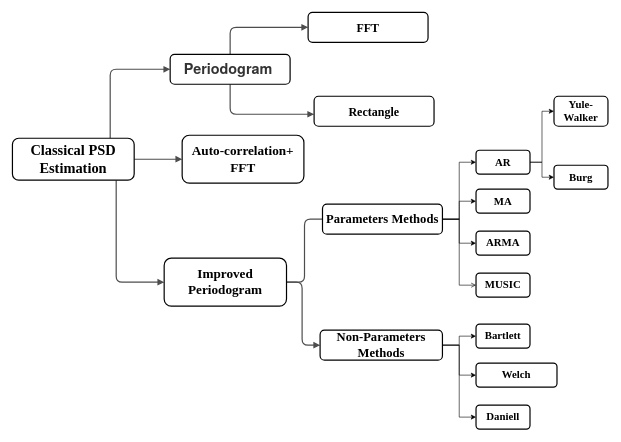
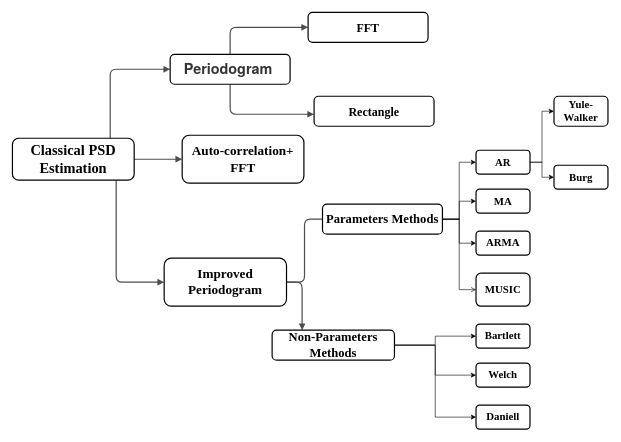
(503, 285) -> (503, 290)
(381, 345) -> (333, 345)
(517, 375) -> (503, 375)
